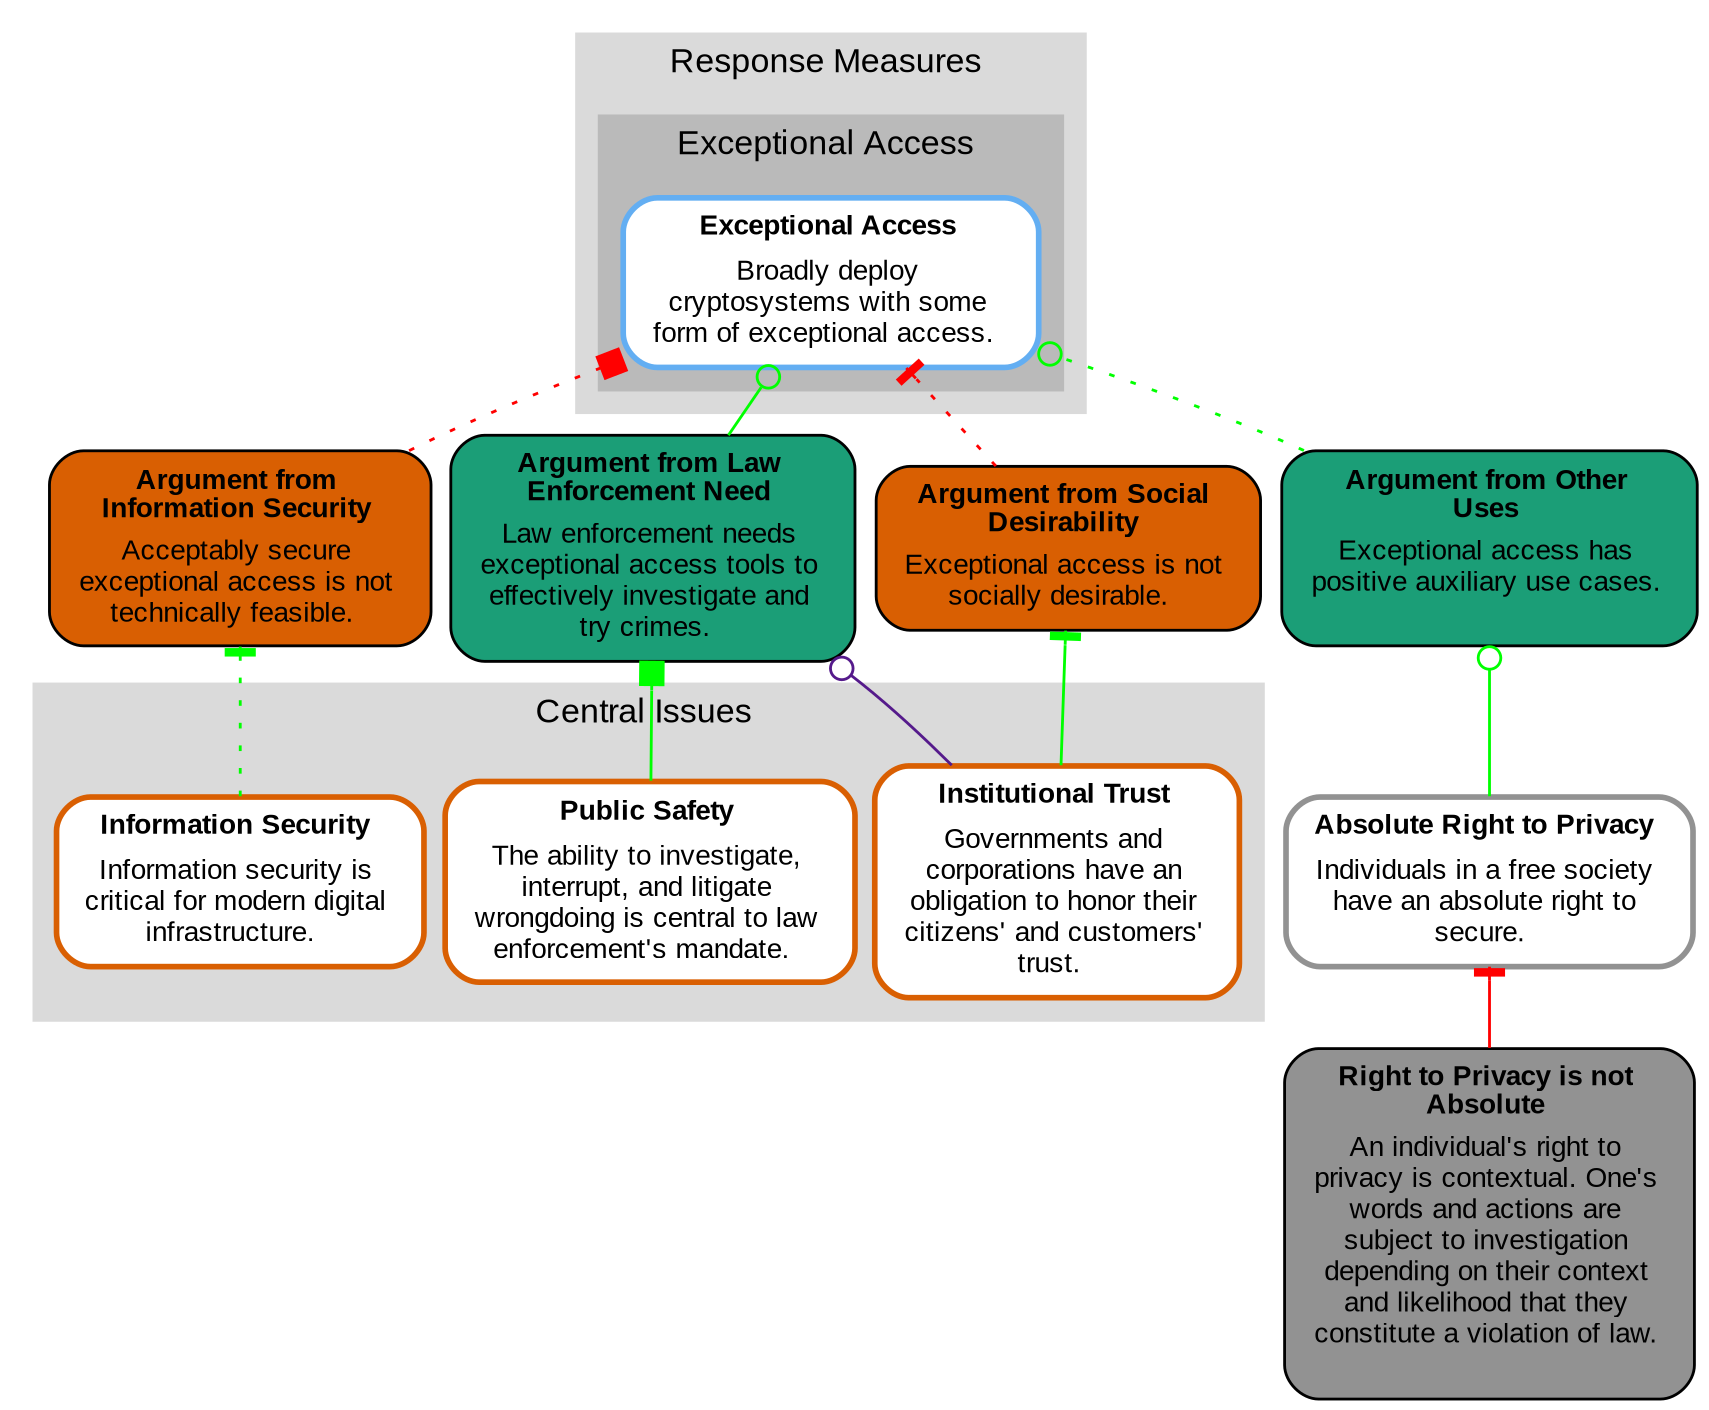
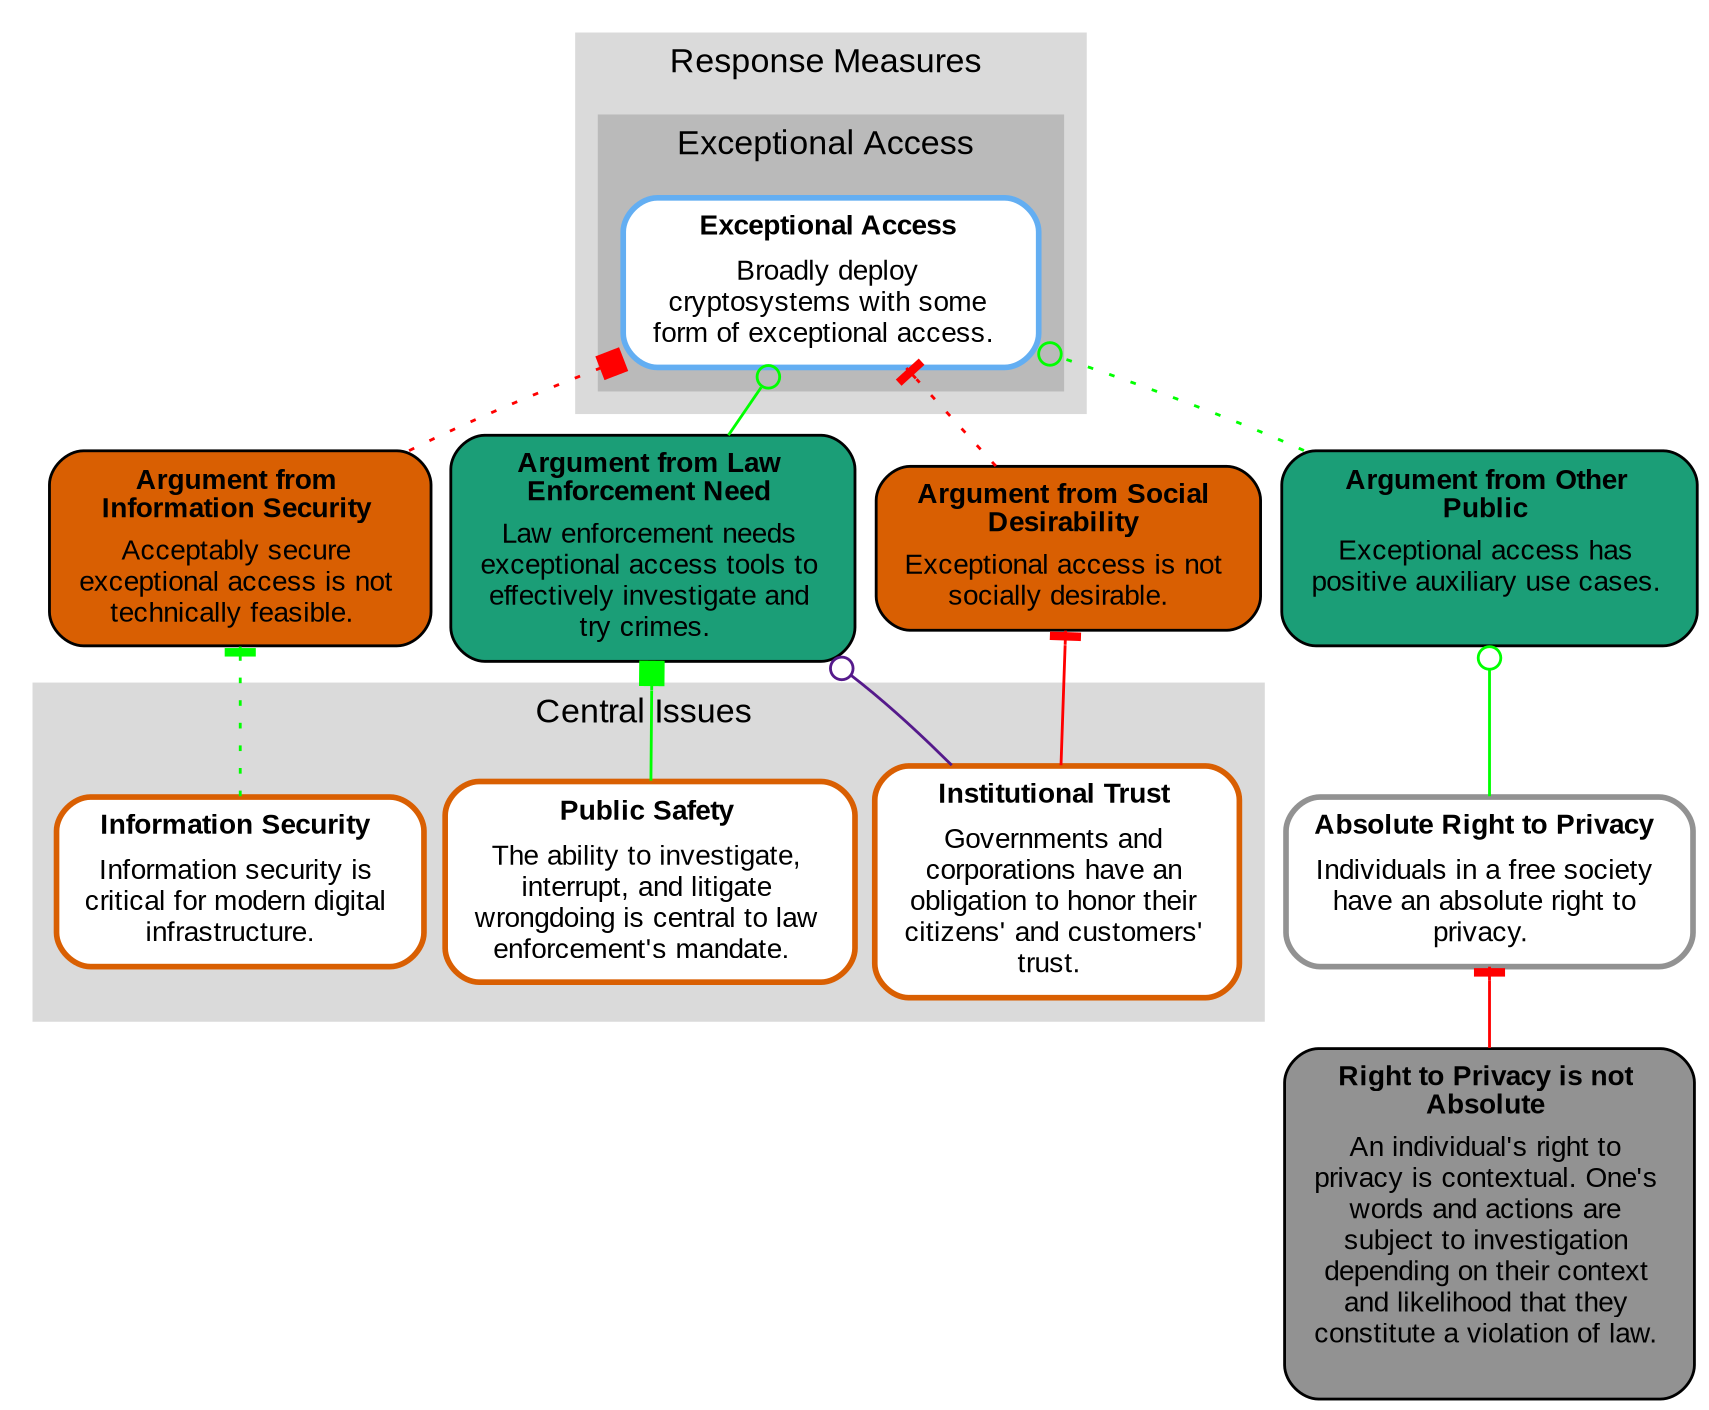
(1491, 509) -> (1491, 509)
(1063, 705) -> (1063, 705)
(1490, 933) -> (1490, 933)
